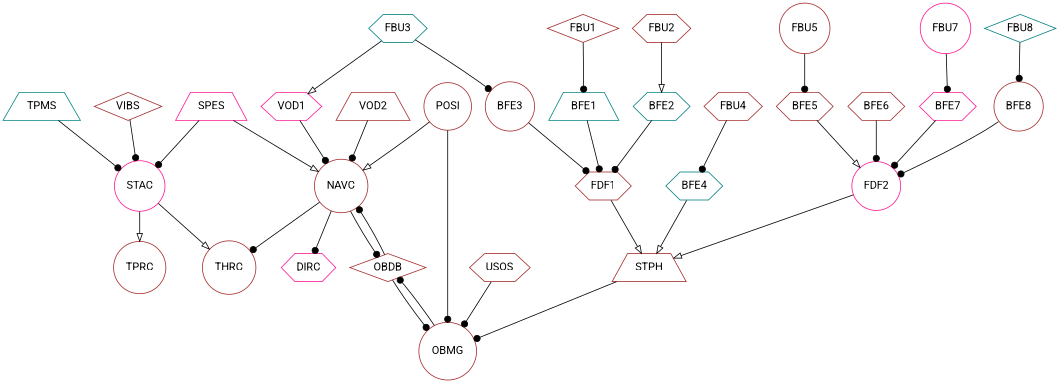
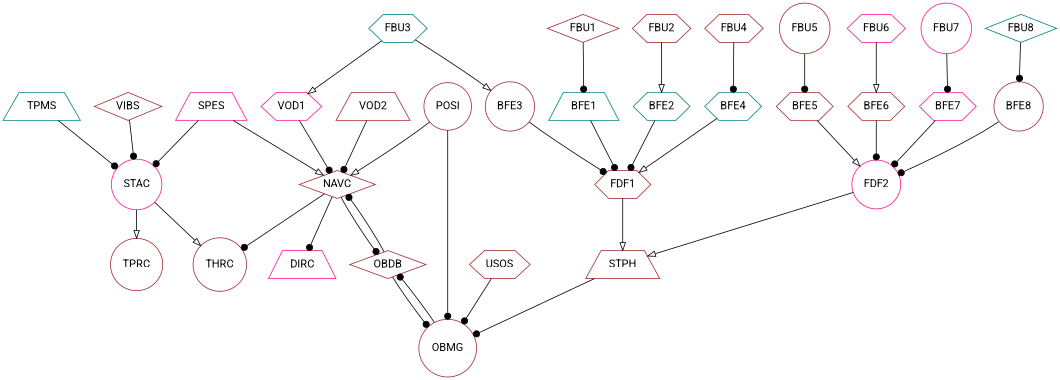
none -> (876, 28)
(451, 63) -> (450, 62)
(341, 186) -> (337, 184)
(674, 223) -> (681, 143)
(308, 268) -> (302, 265)
